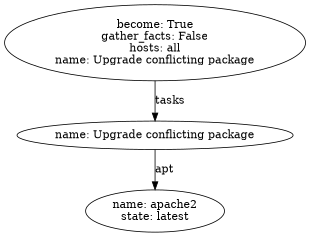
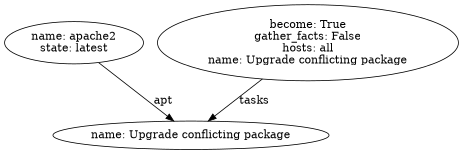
(155, 166) -> (133, 89)
